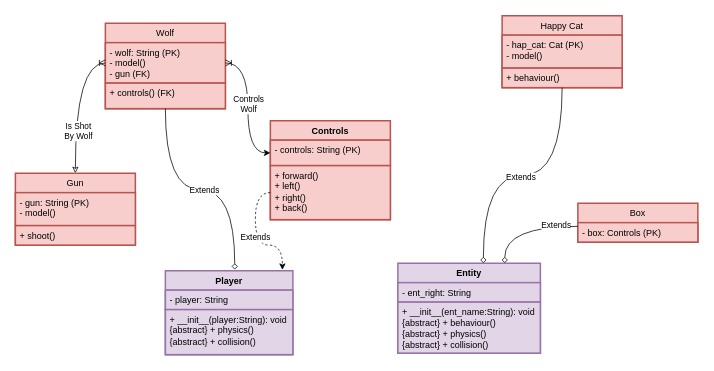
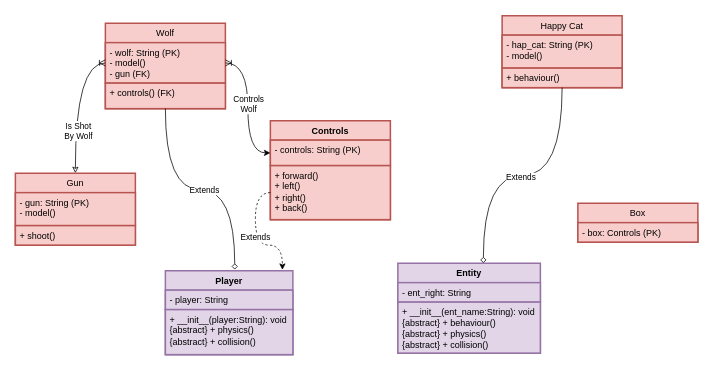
(549, 45) -> (556, 45)
(534, 230) -> none
